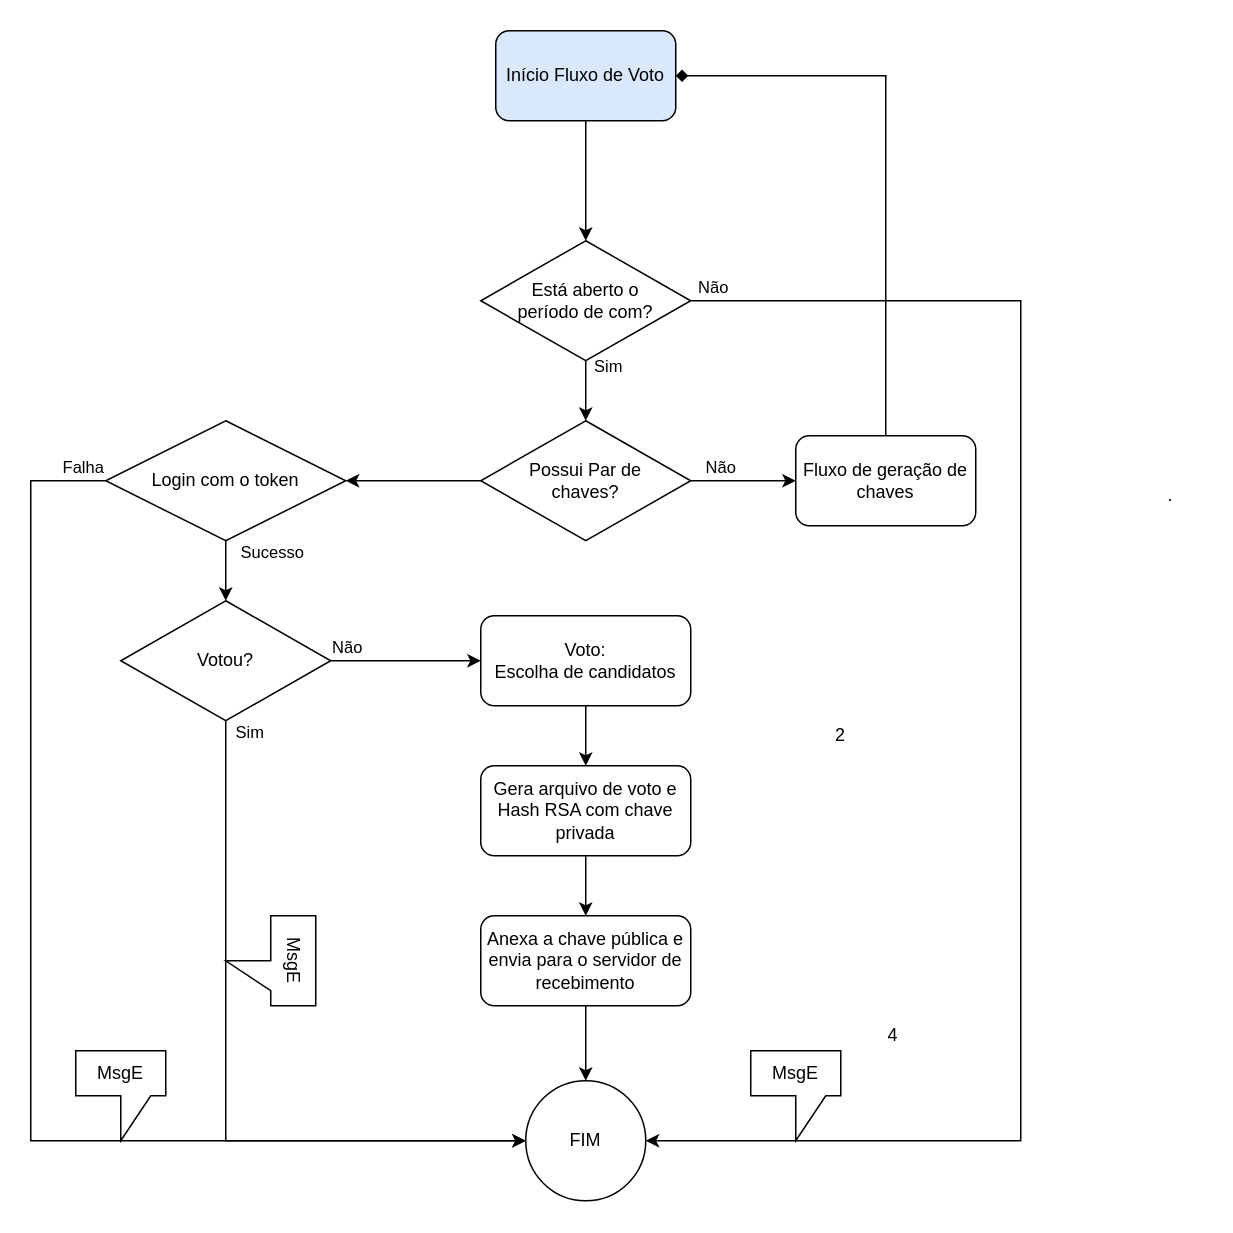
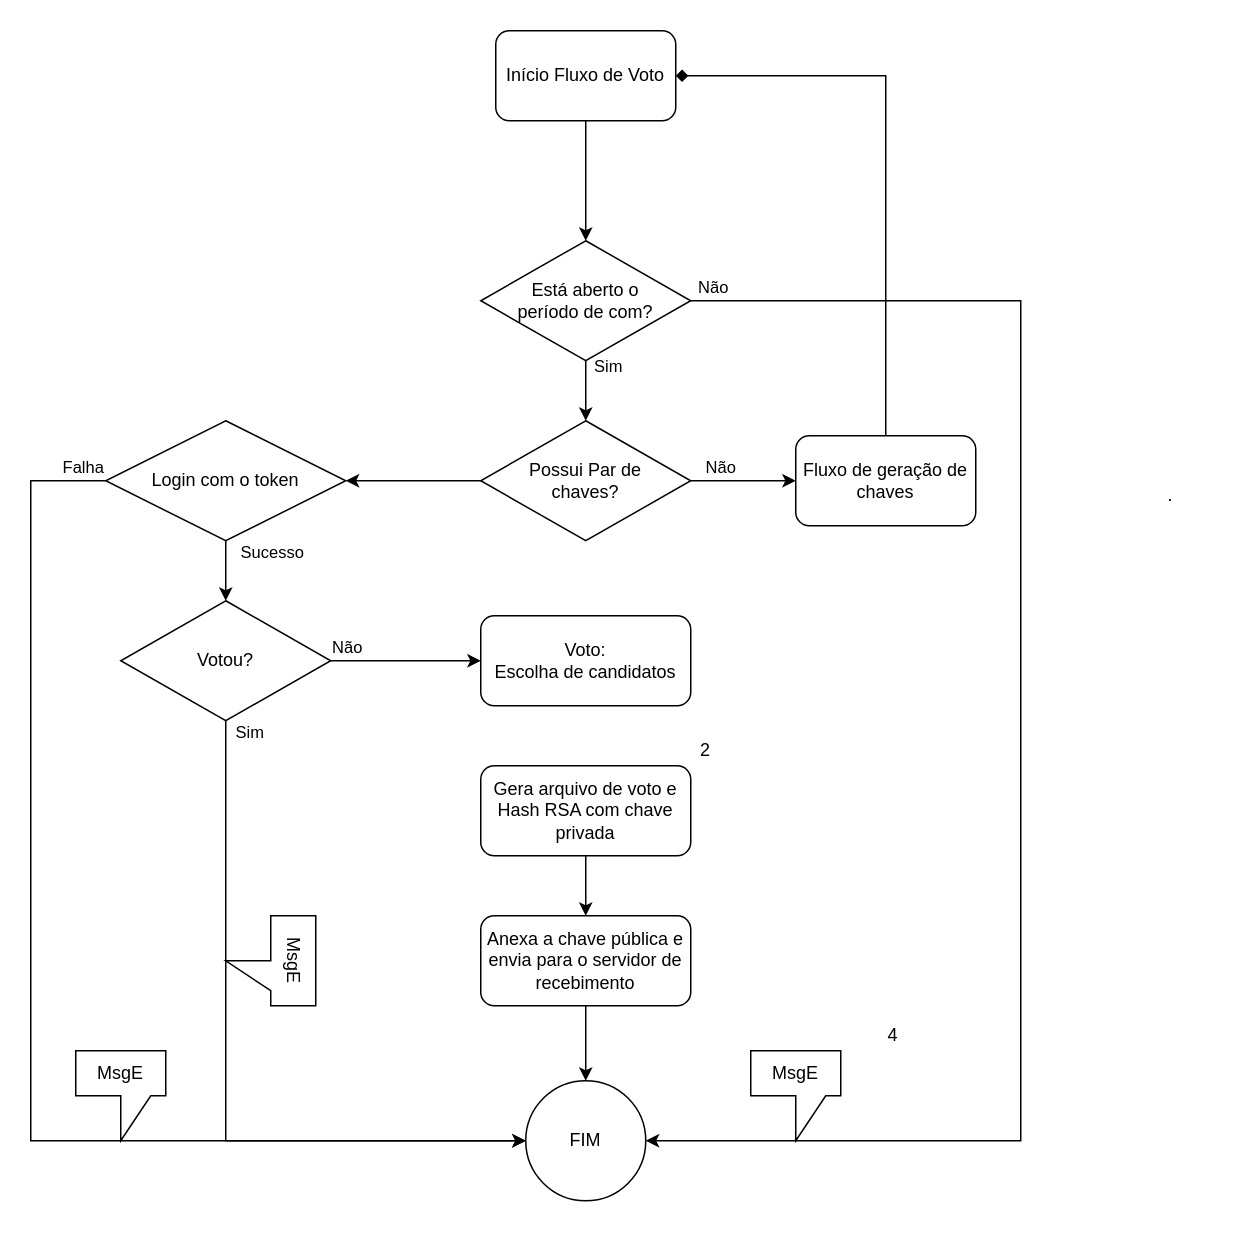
(586, 76) -> (586, 76)
(586, 731) -> none
(841, 736) -> (706, 751)
